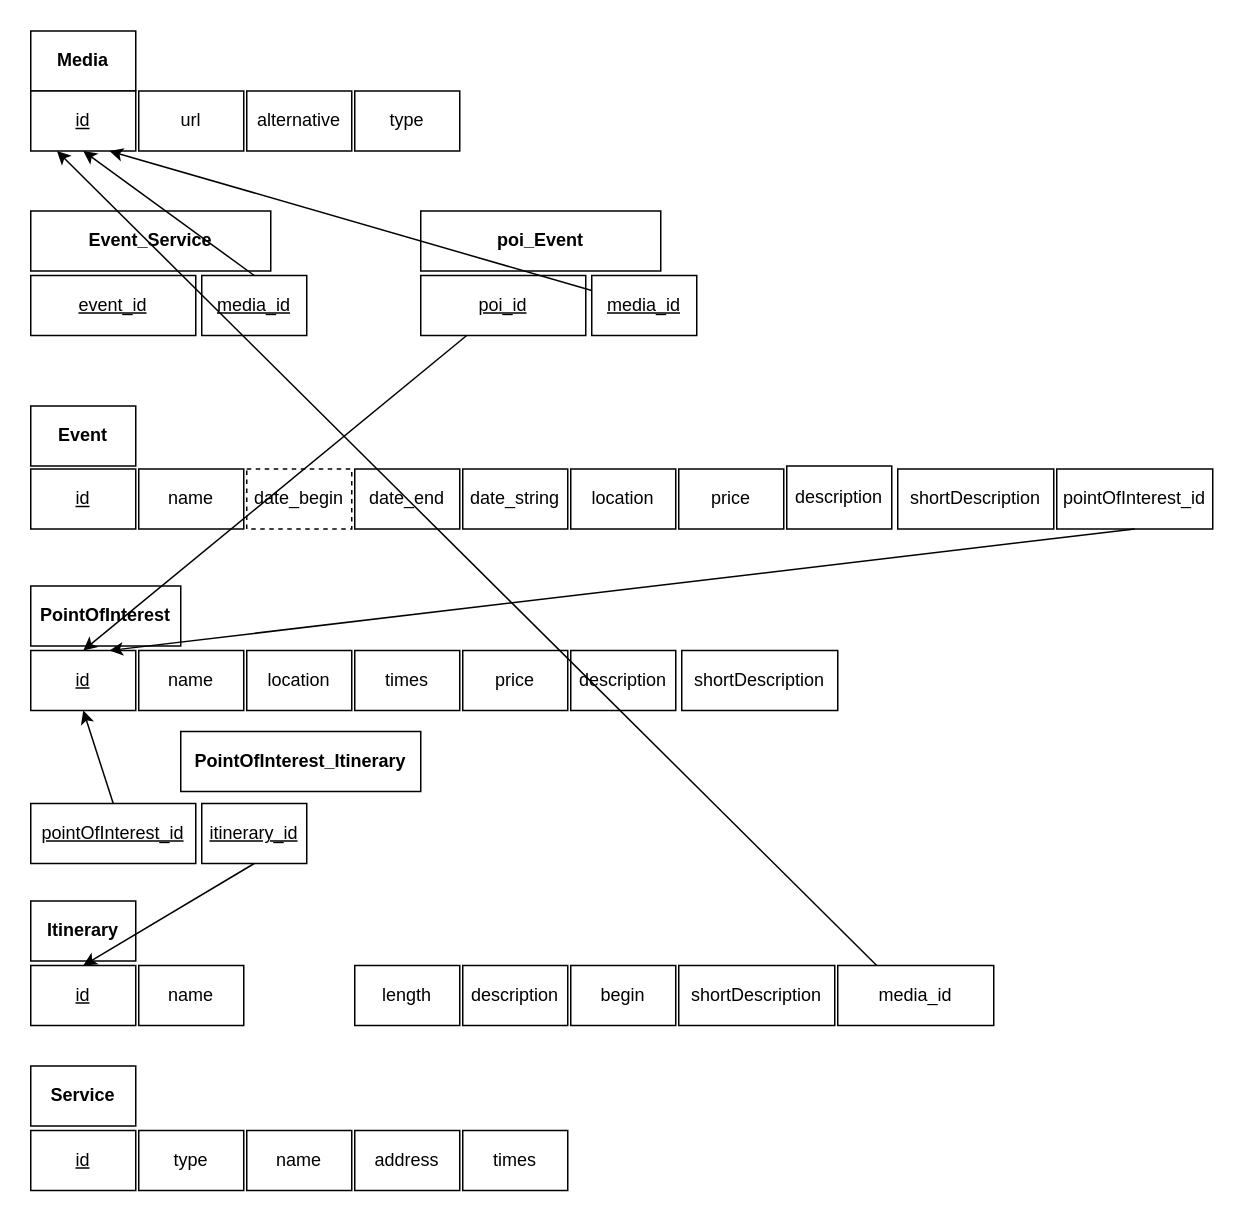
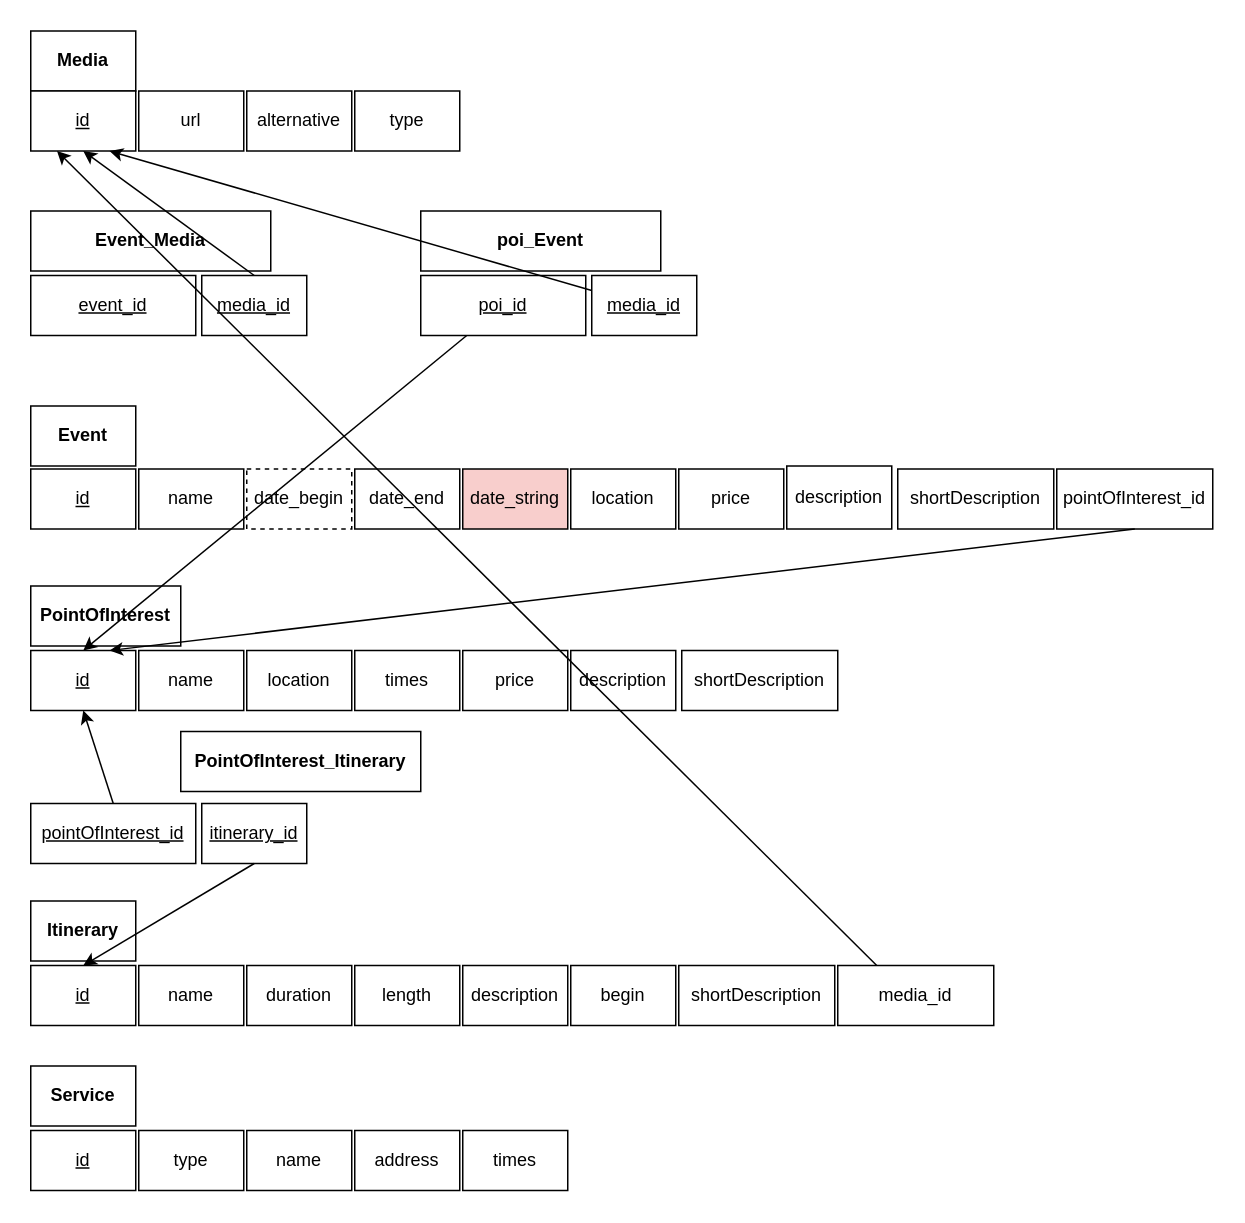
(151, 241) -> (151, 241)
(515, 499) -> (515, 499)
none -> (299, 995)
